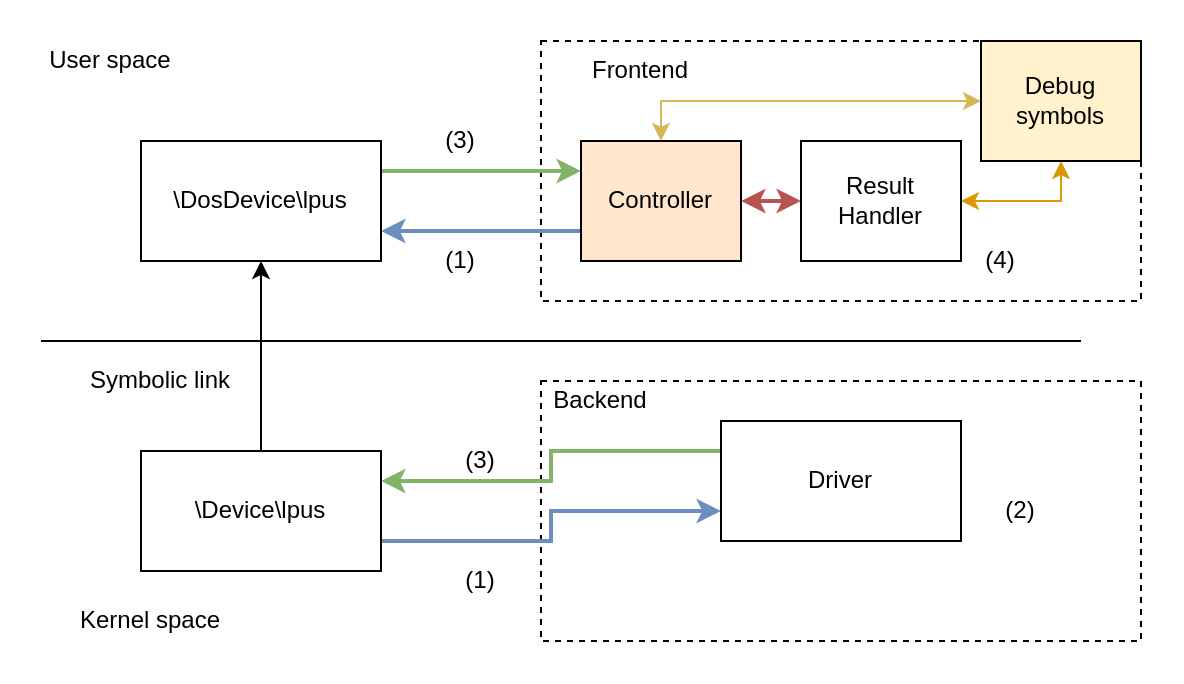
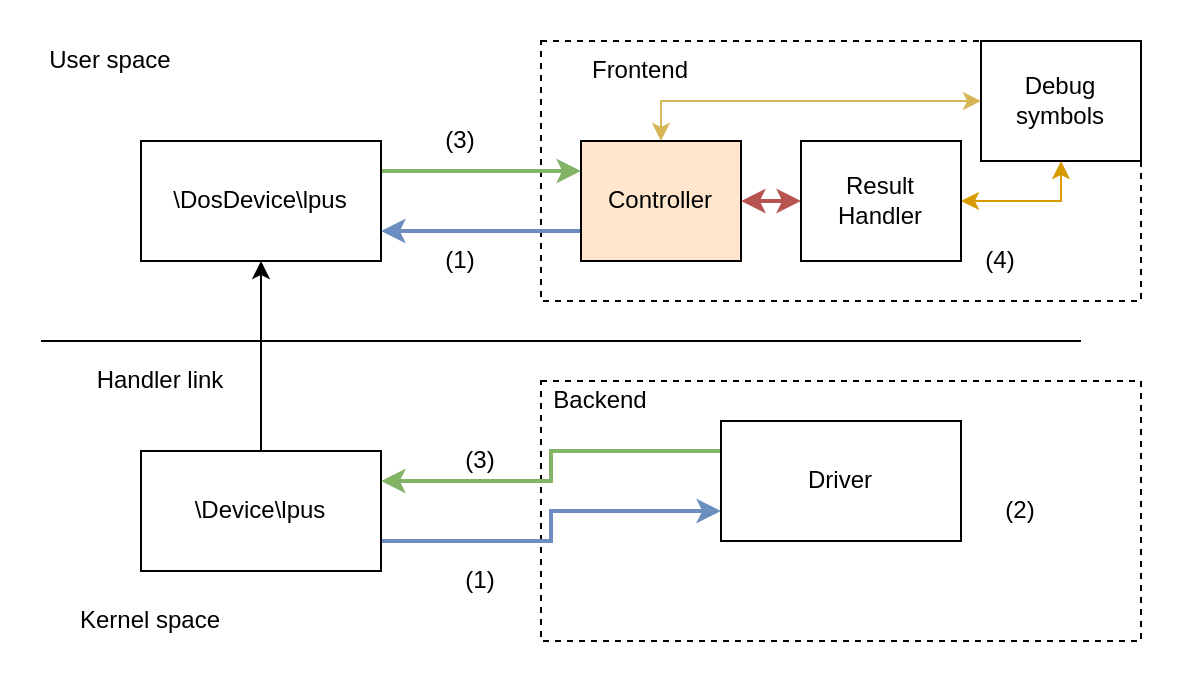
(1061, 101) -> (1061, 101)
(161, 381) -> (161, 381)
